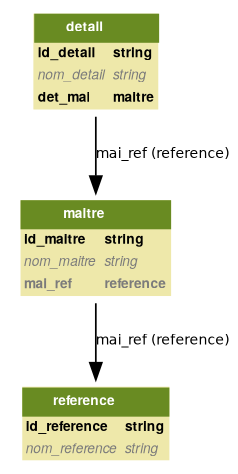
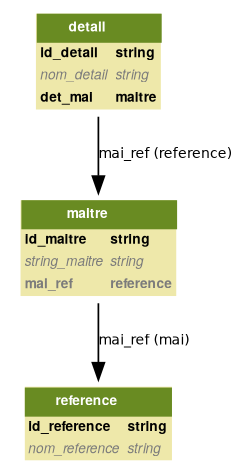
(61, 262) -> (64, 262)
(163, 341) -> (145, 341)
